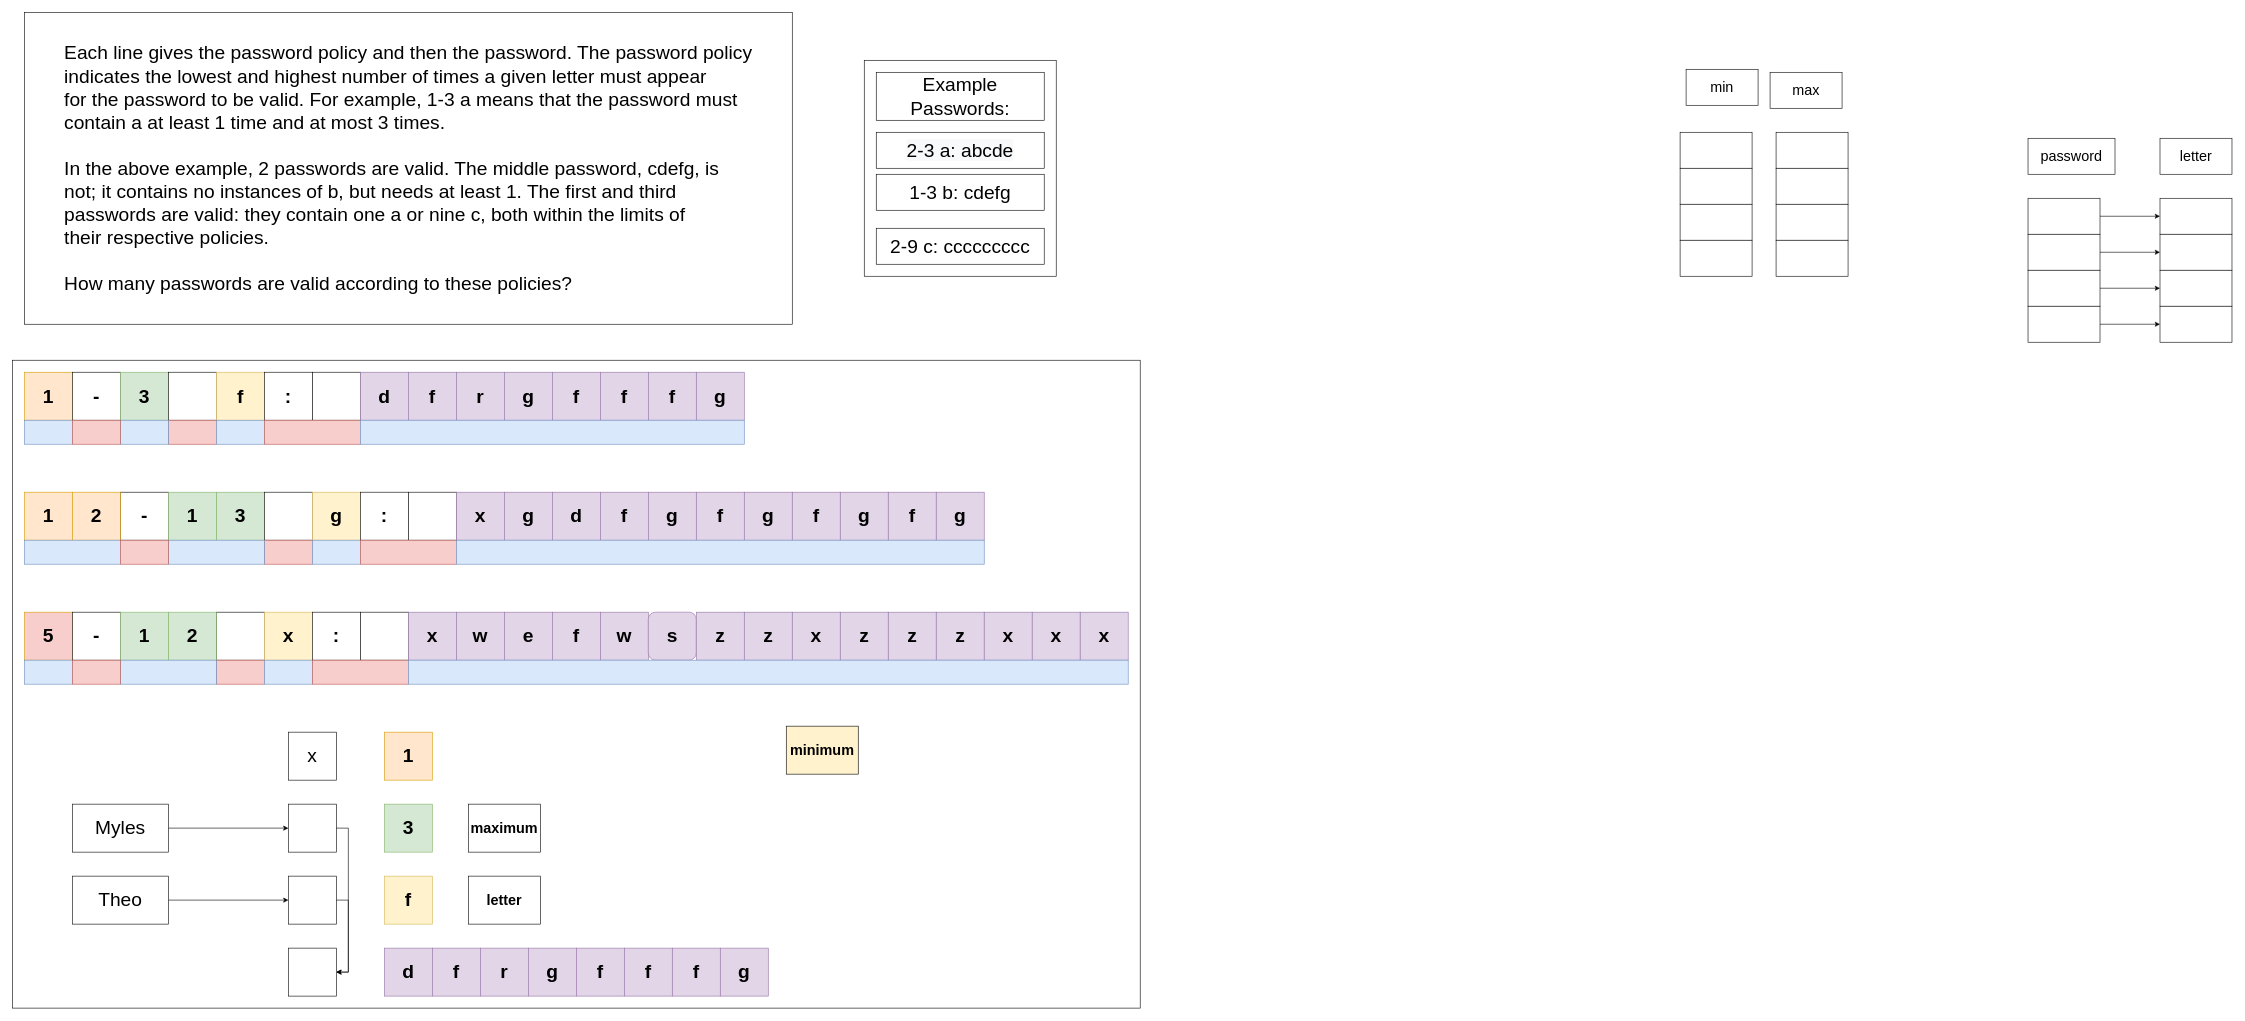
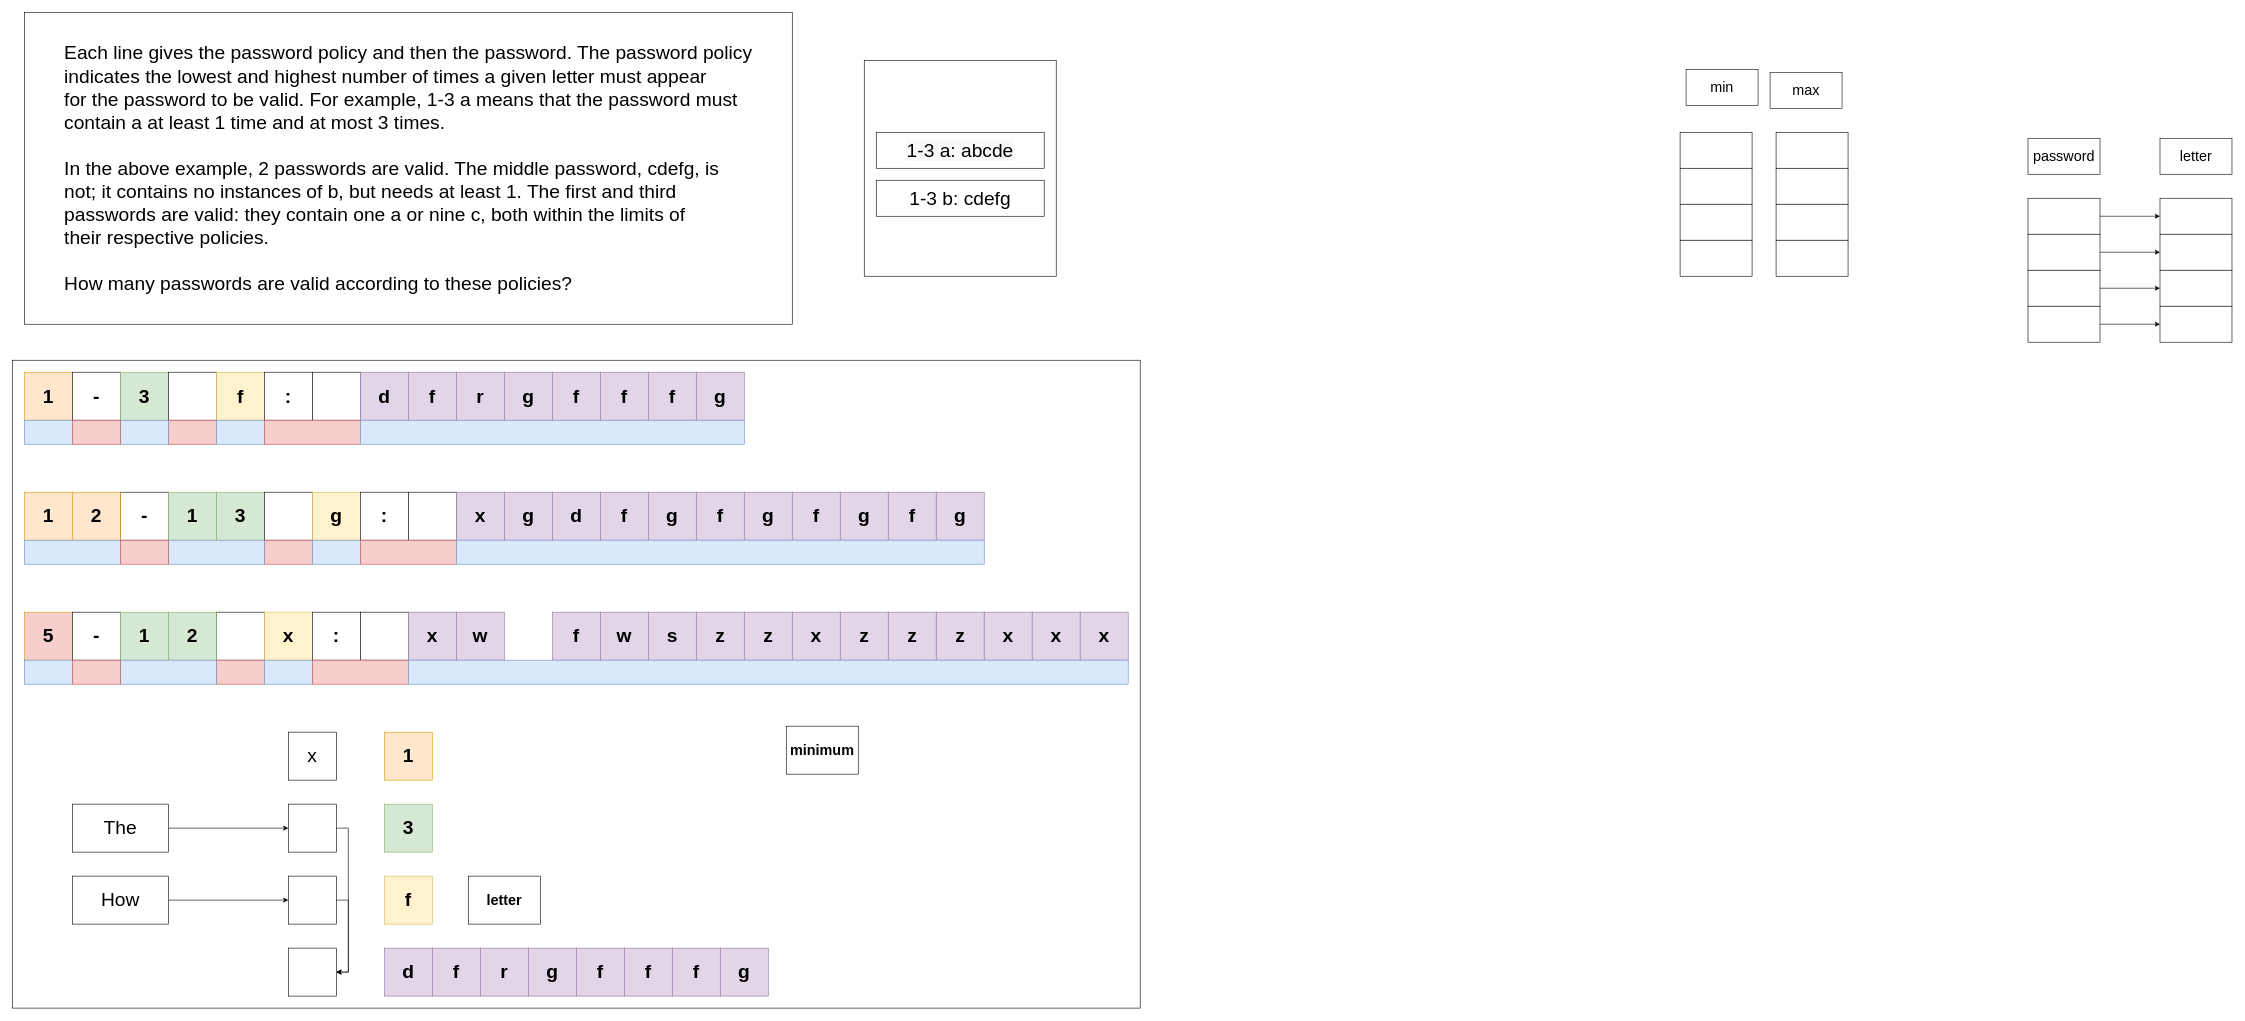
(960, 96) -> none
(960, 150) -> (960, 150)
(2072, 156) -> (2064, 156)
(960, 192) -> (960, 198)
(960, 246) -> none
(528, 636) -> none
(672, 636) -> (672, 636)
(822, 750) -> (822, 750)
(120, 828) -> (120, 828)
(504, 828) -> none
(120, 900) -> (120, 900)
